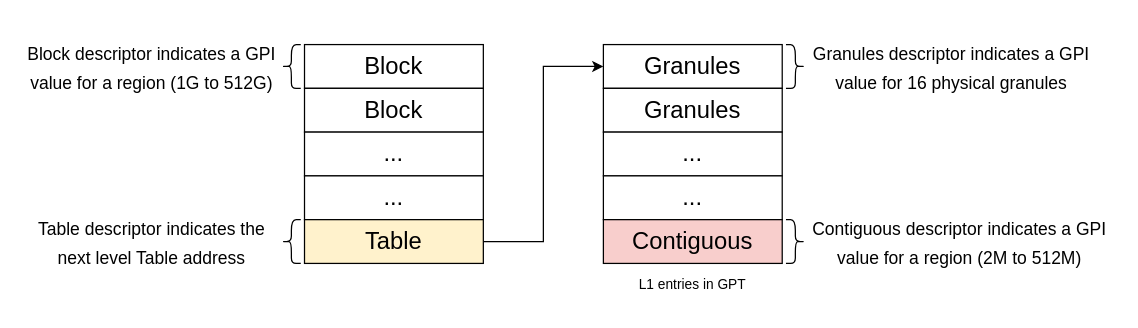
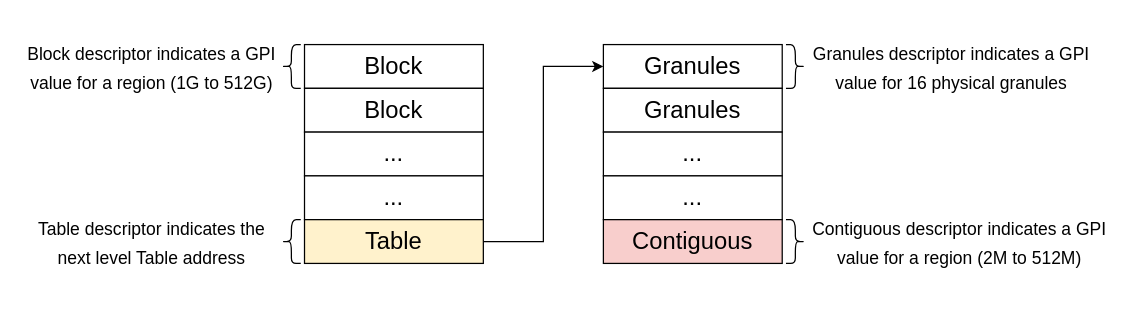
(693, 282) -> none
